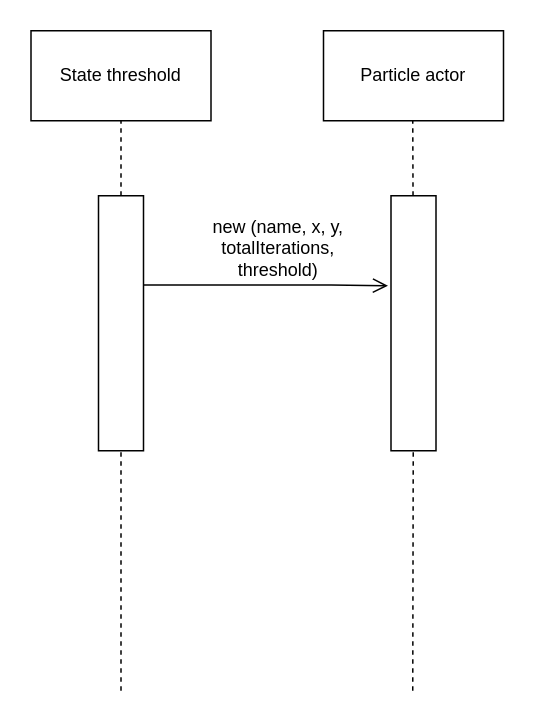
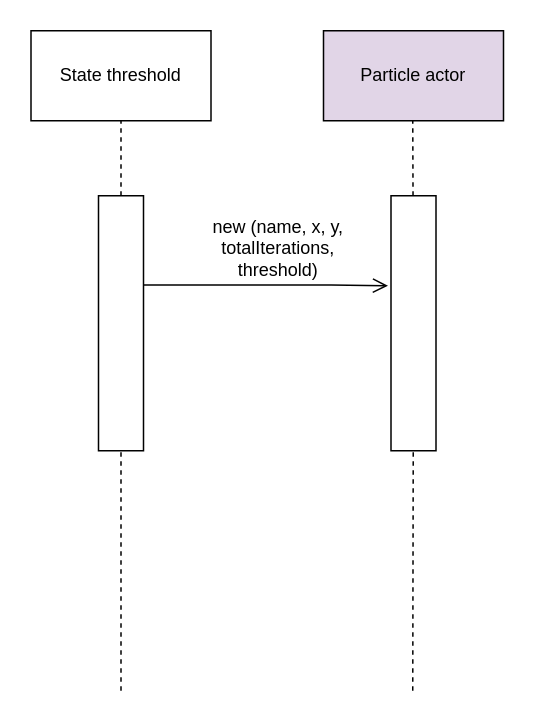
(413, 76) -> (413, 76)
